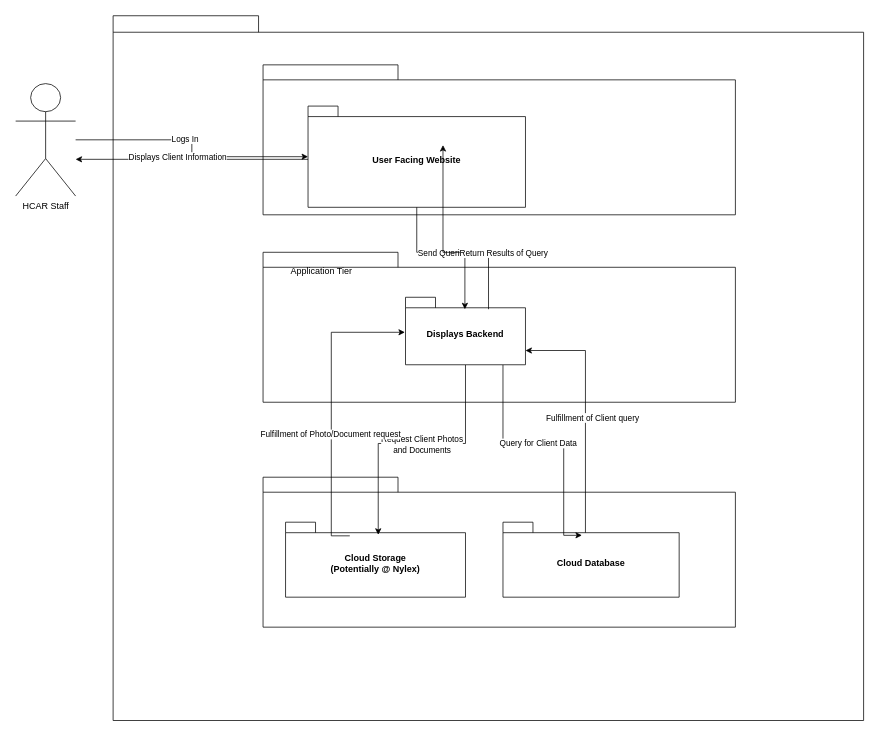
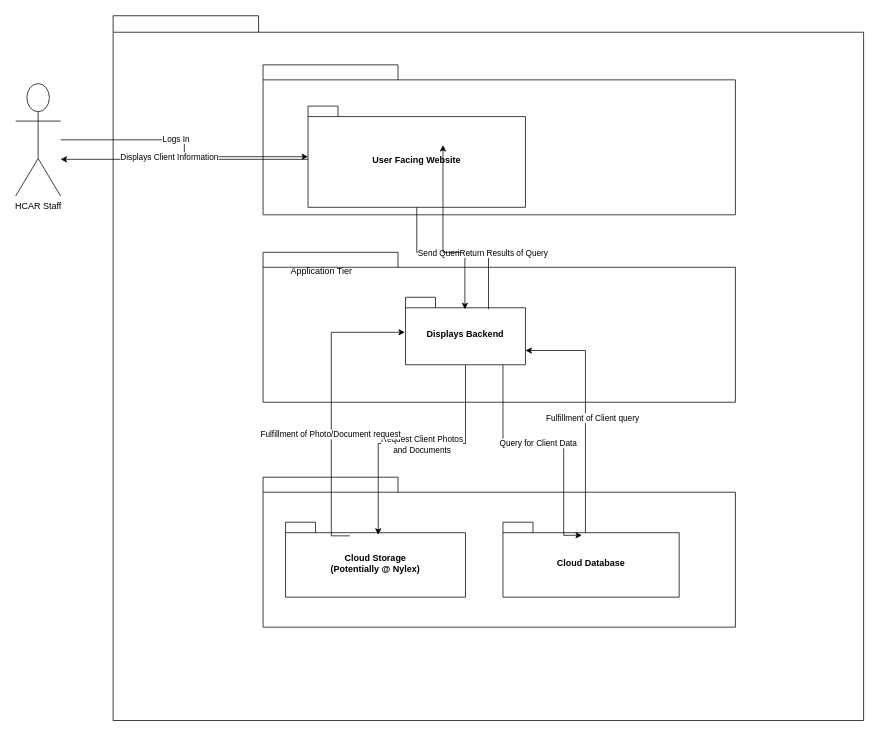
(45, 140) -> (38, 140)
